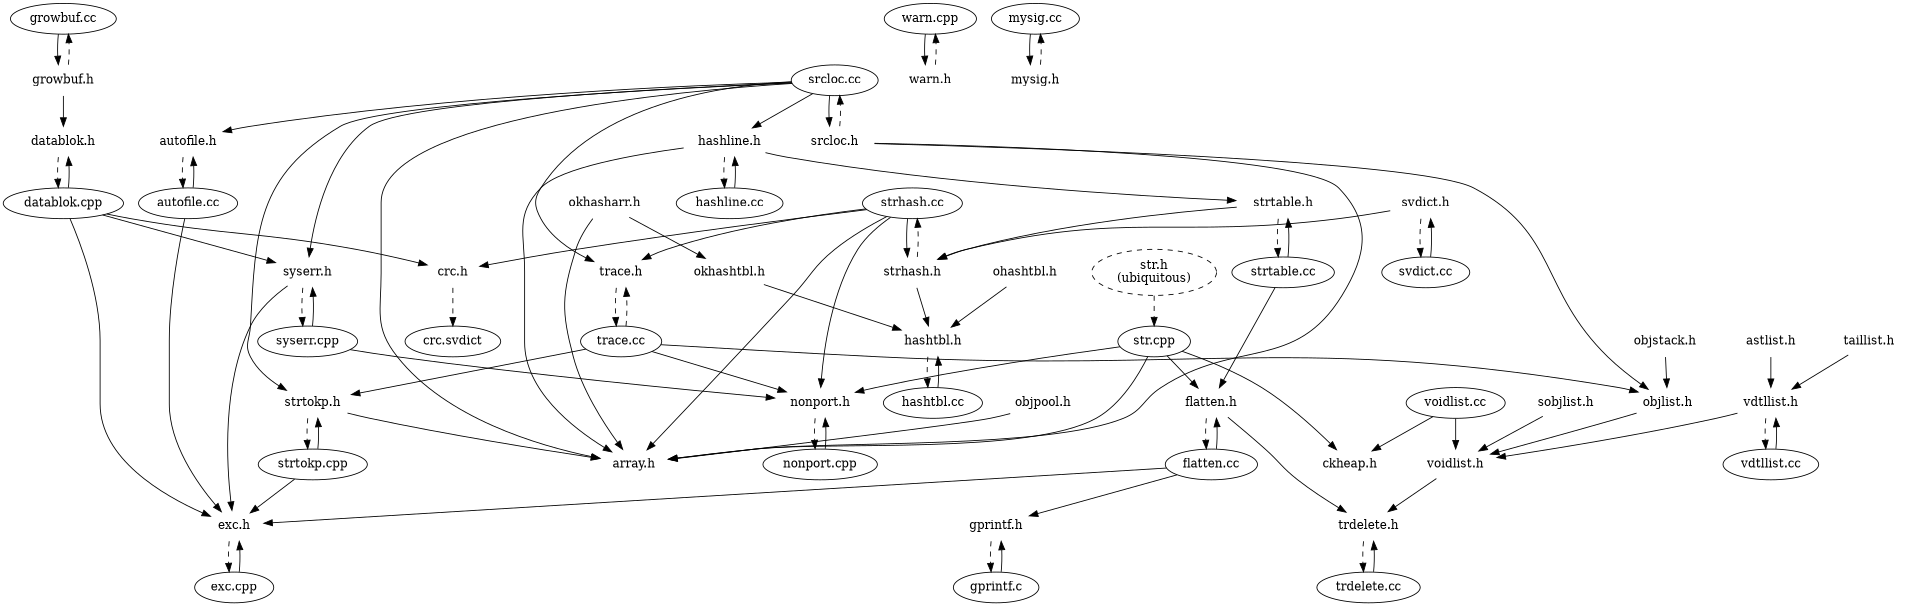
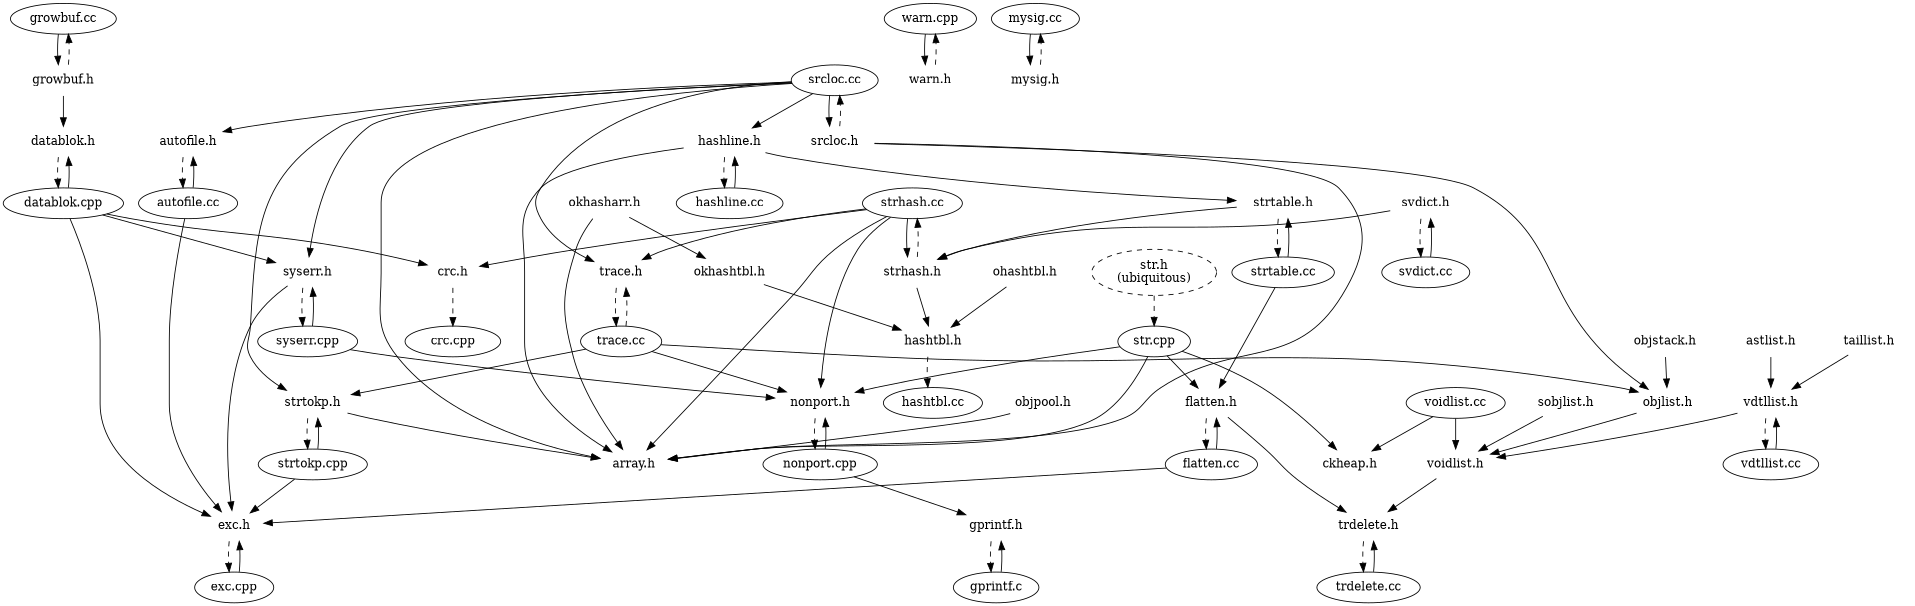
(453, 341) -> (453, 341)
(938, 381) -> none
(1107, 494) -> (906, 494)
